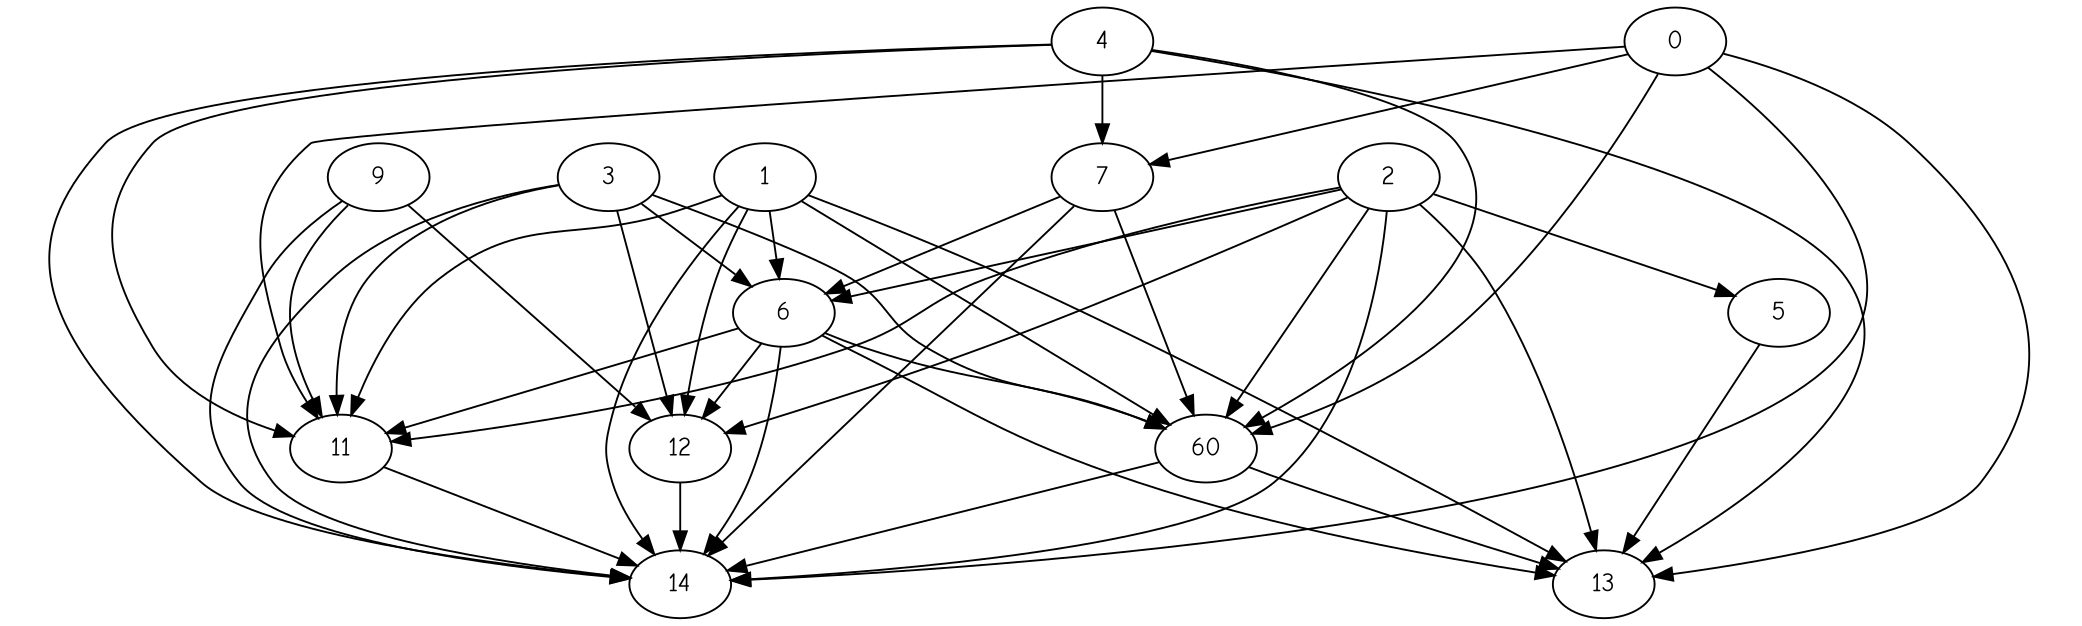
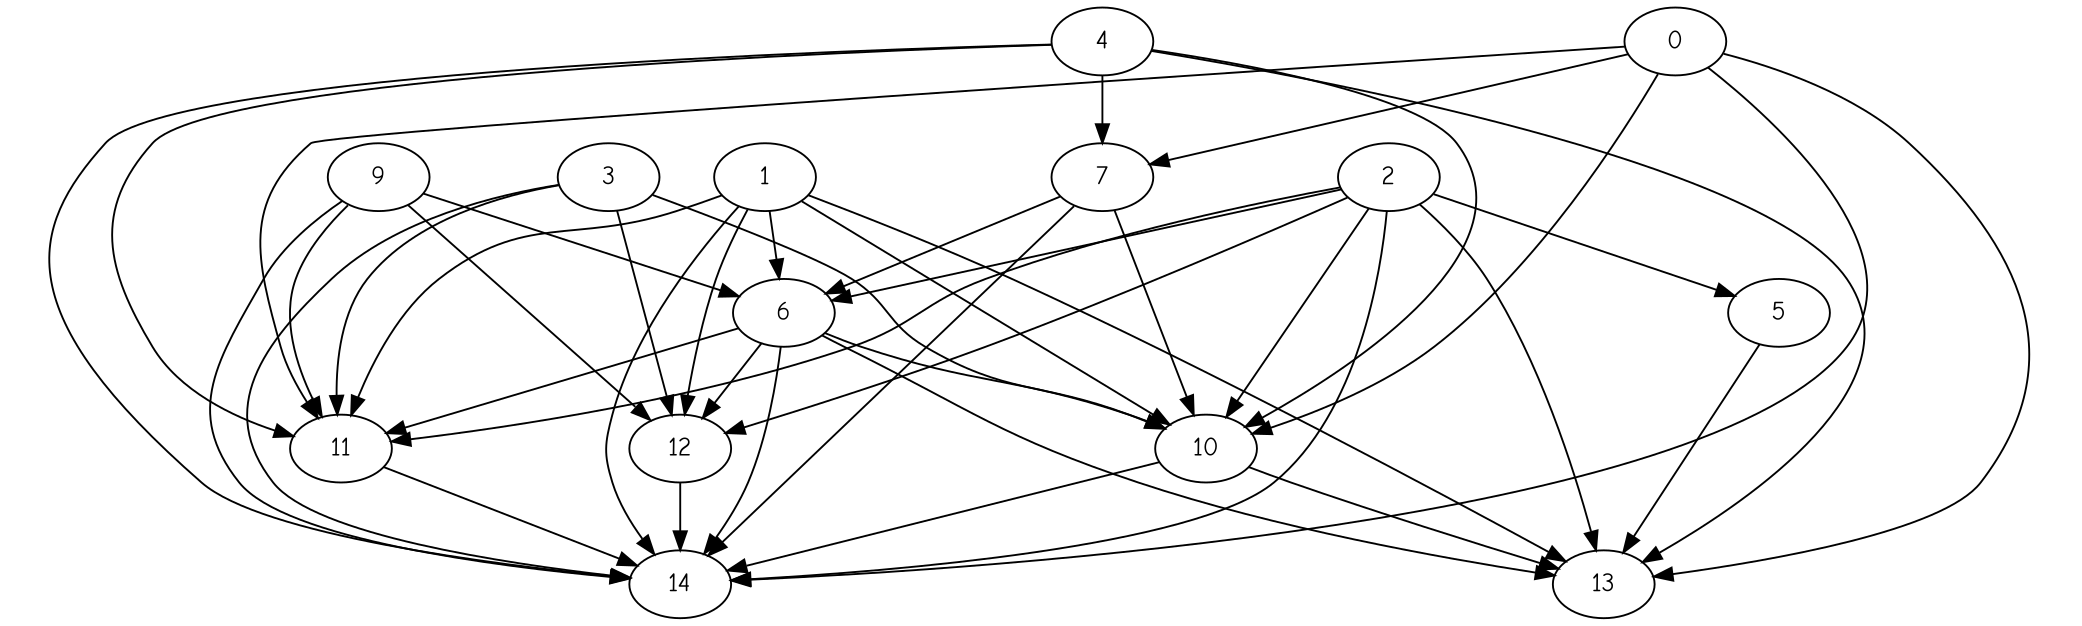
(688, 239) -> (572, 242)
(1206, 449) -> (1206, 449)
